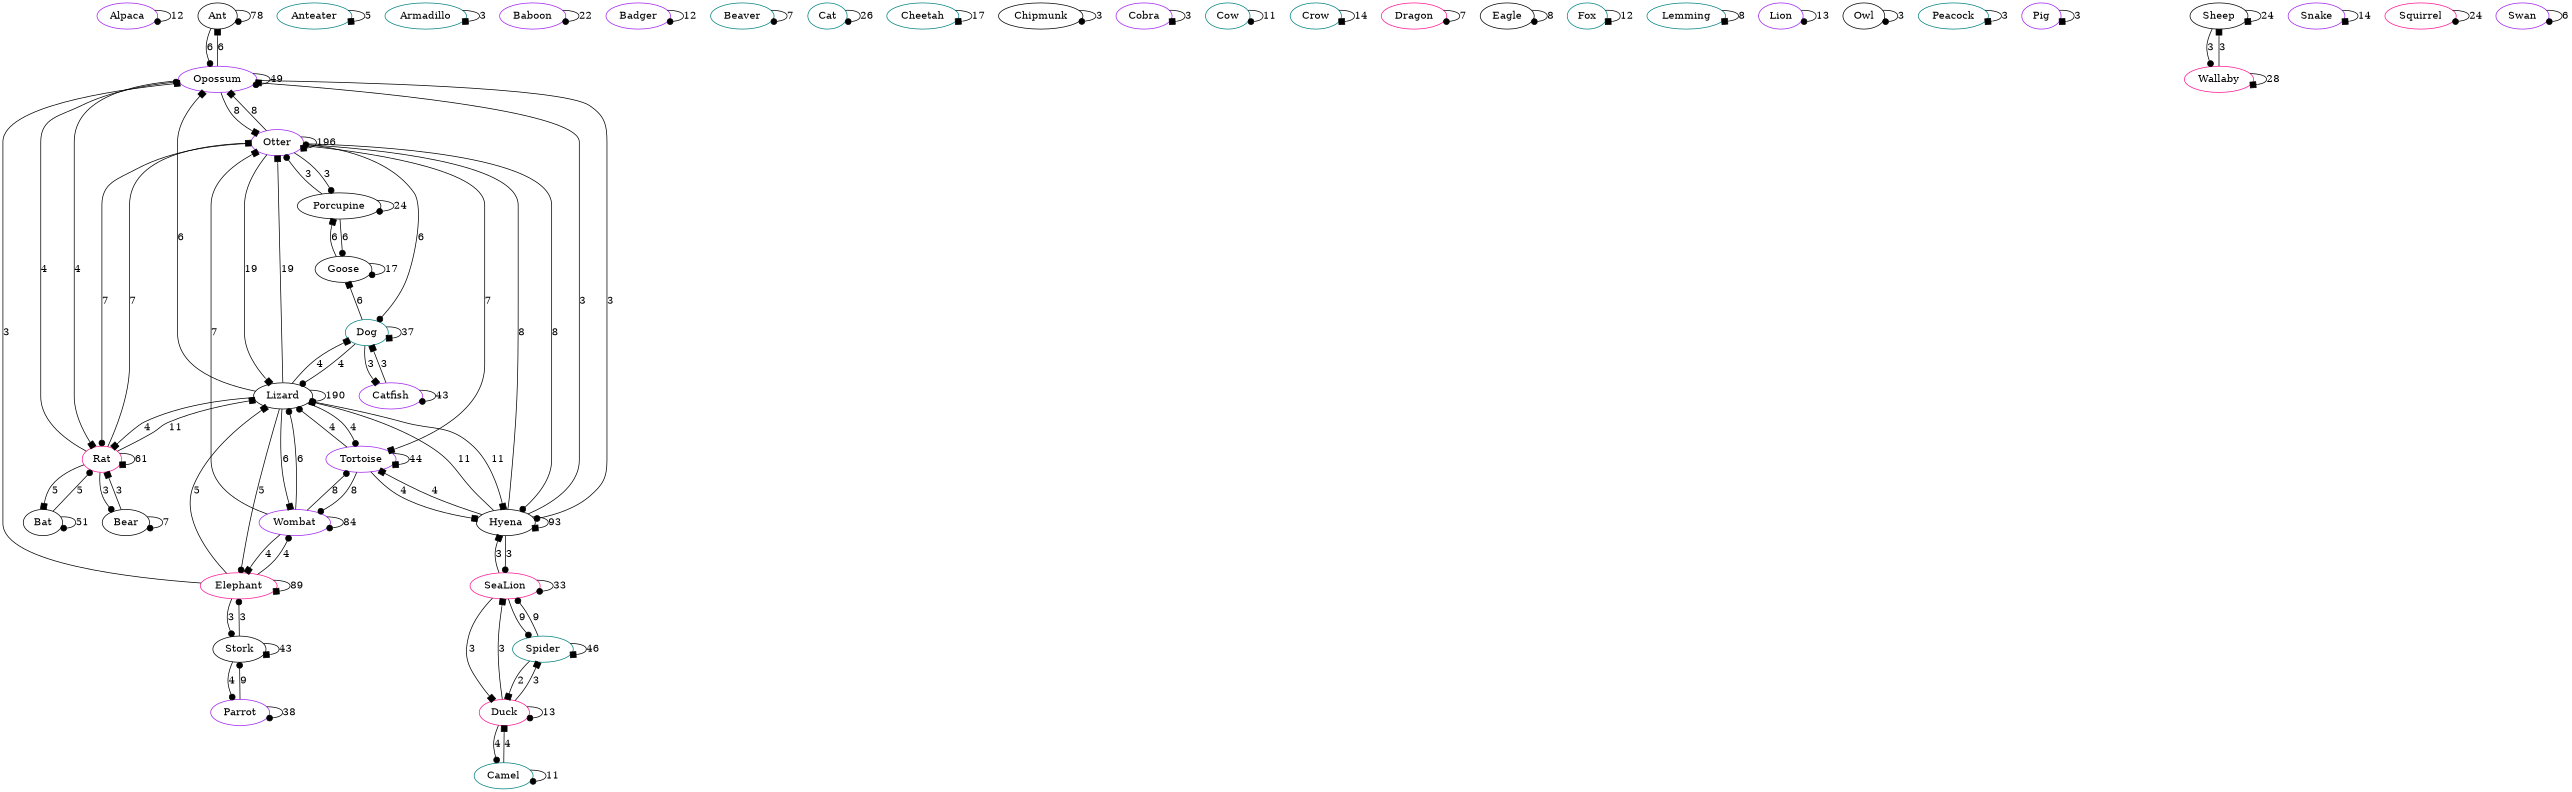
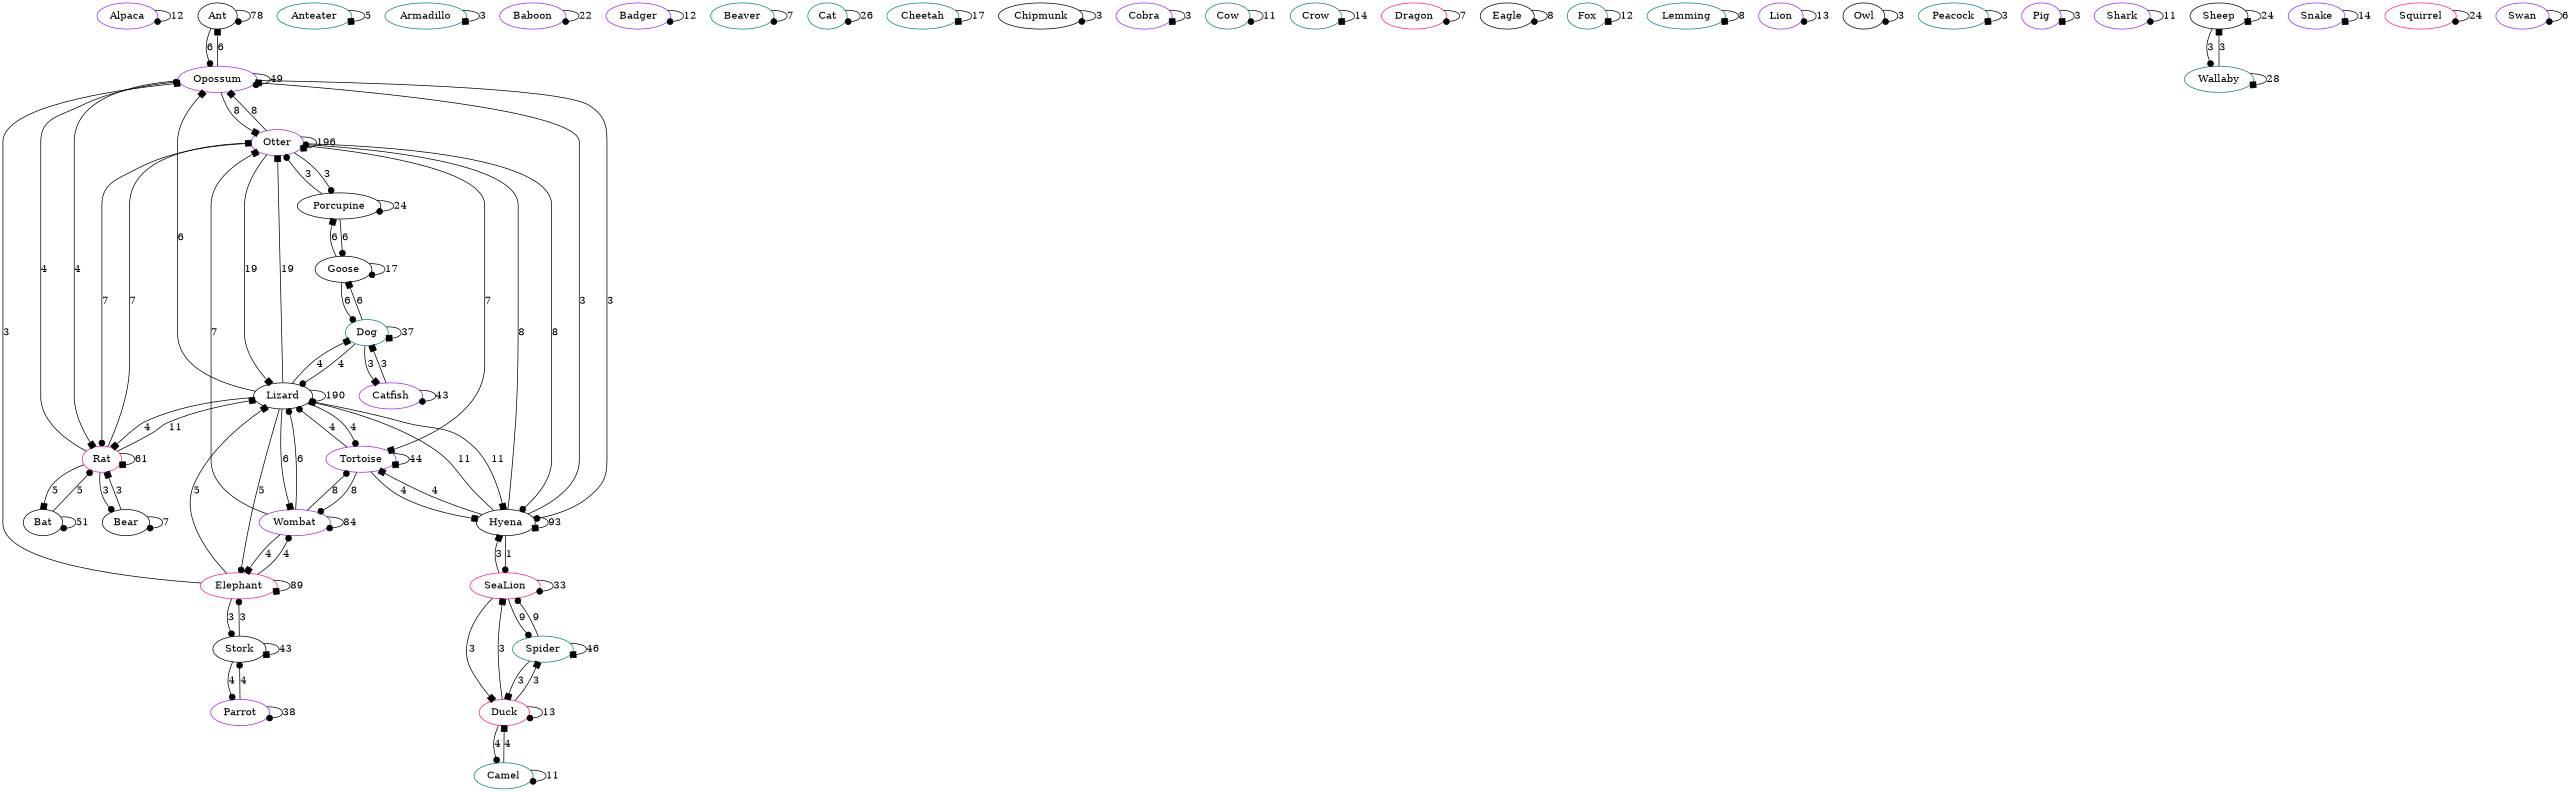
none -> (2122, 16)
(2219, 79) -> (2219, 79)
(416, 197) -> (343, 301)
(509, 554) -> (509, 554)
(244, 681) -> (244, 681)
(521, 681) -> (521, 681)
